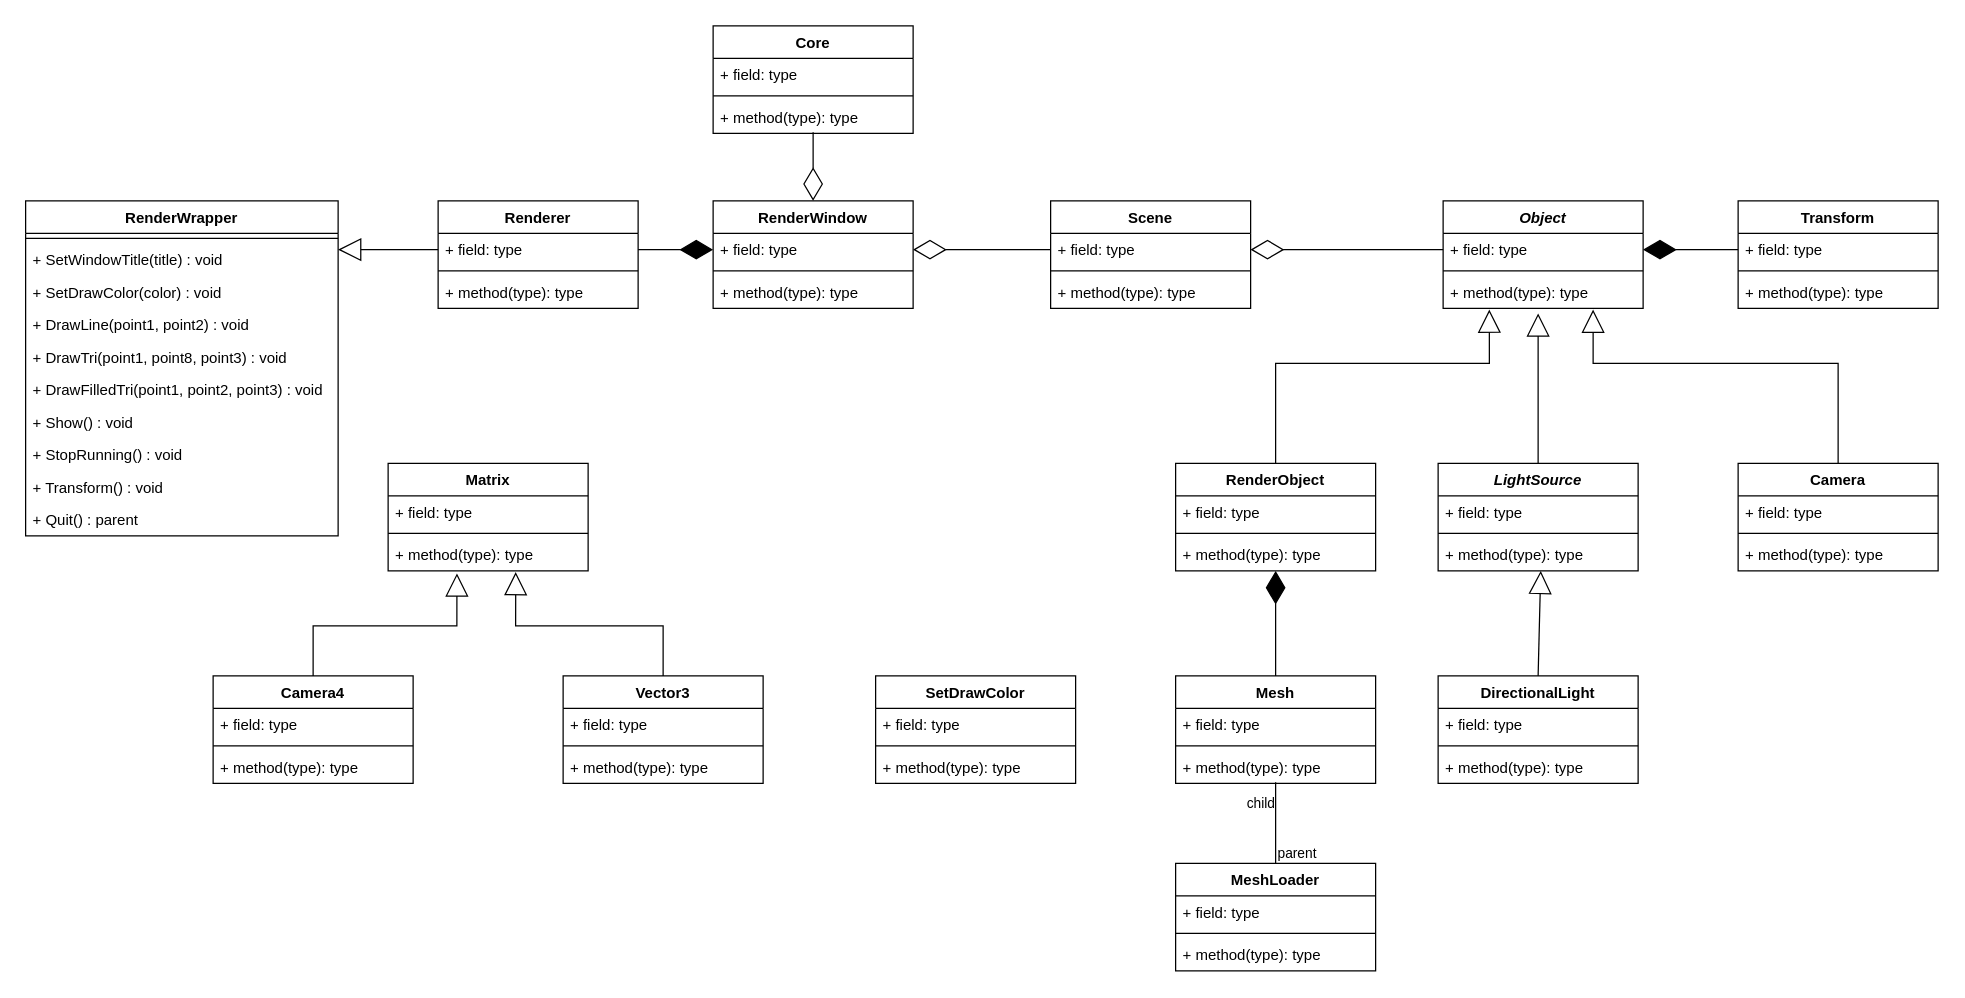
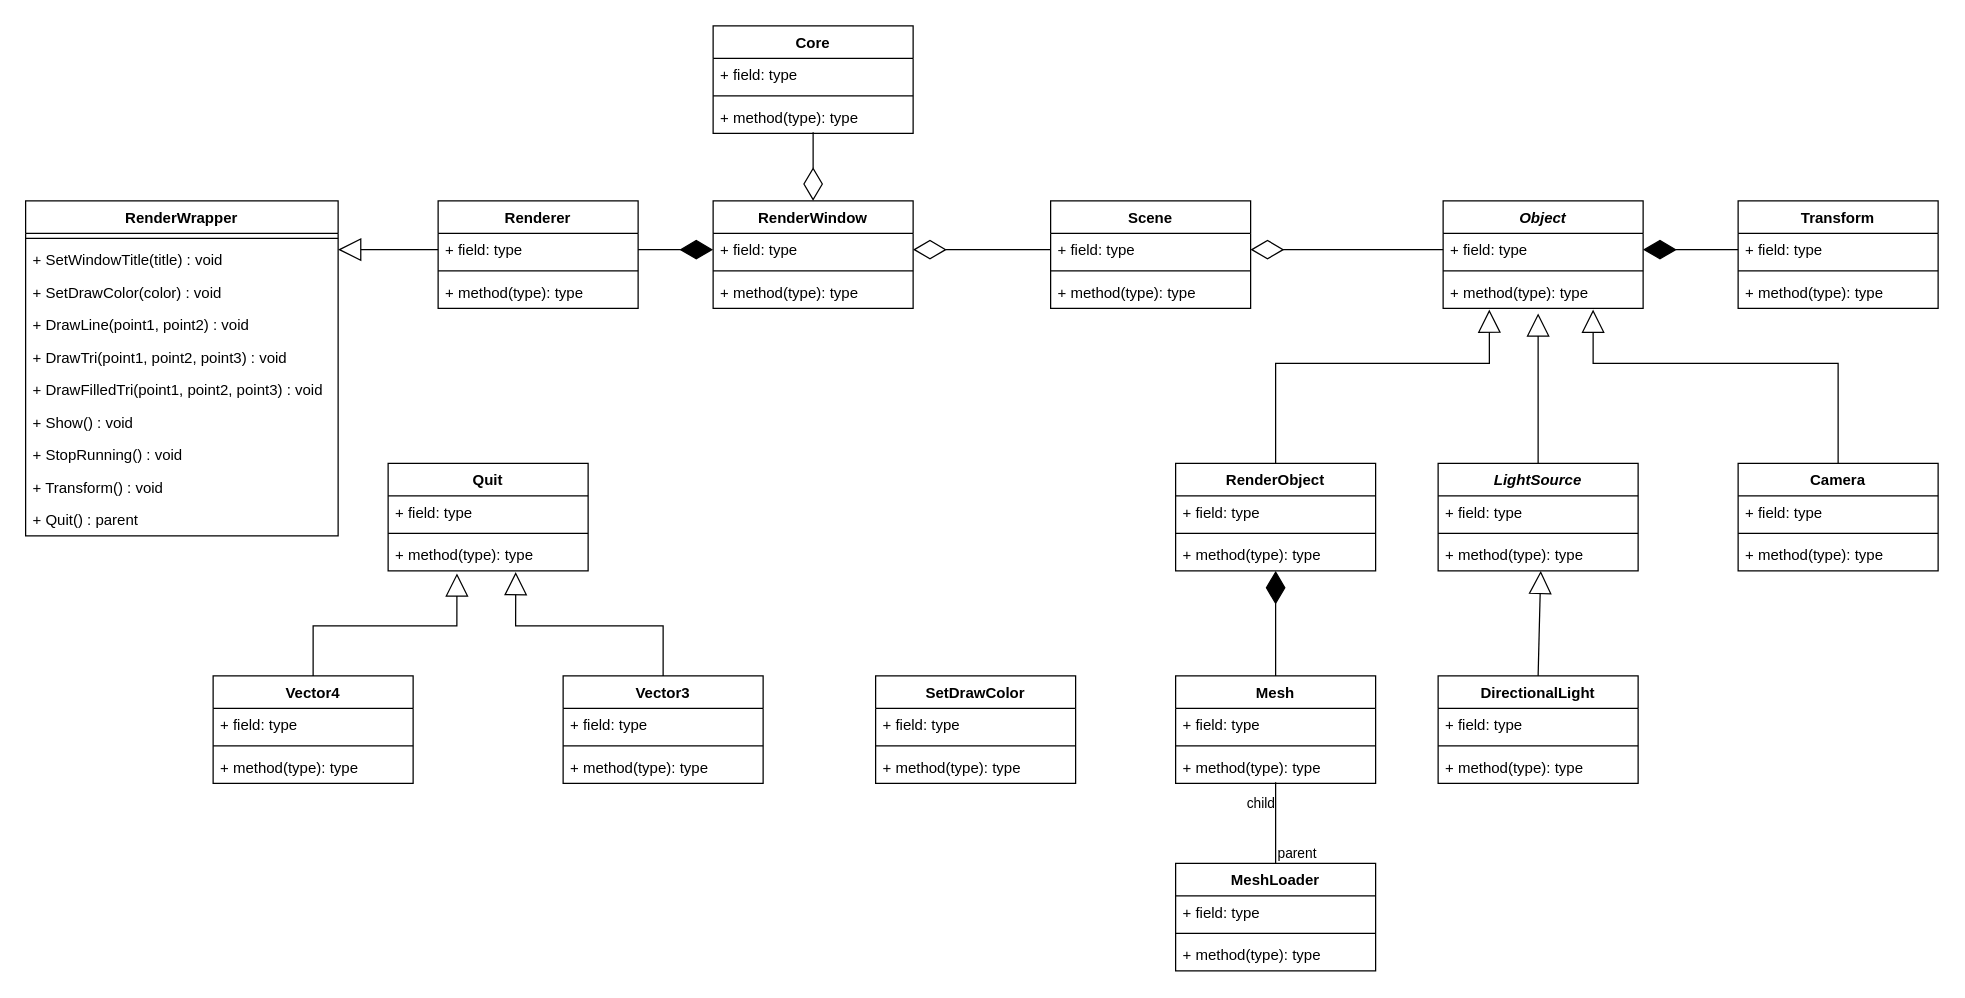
(175, 358) -> (175, 358)
(488, 480) -> (488, 480)
(313, 693) -> (313, 693)
